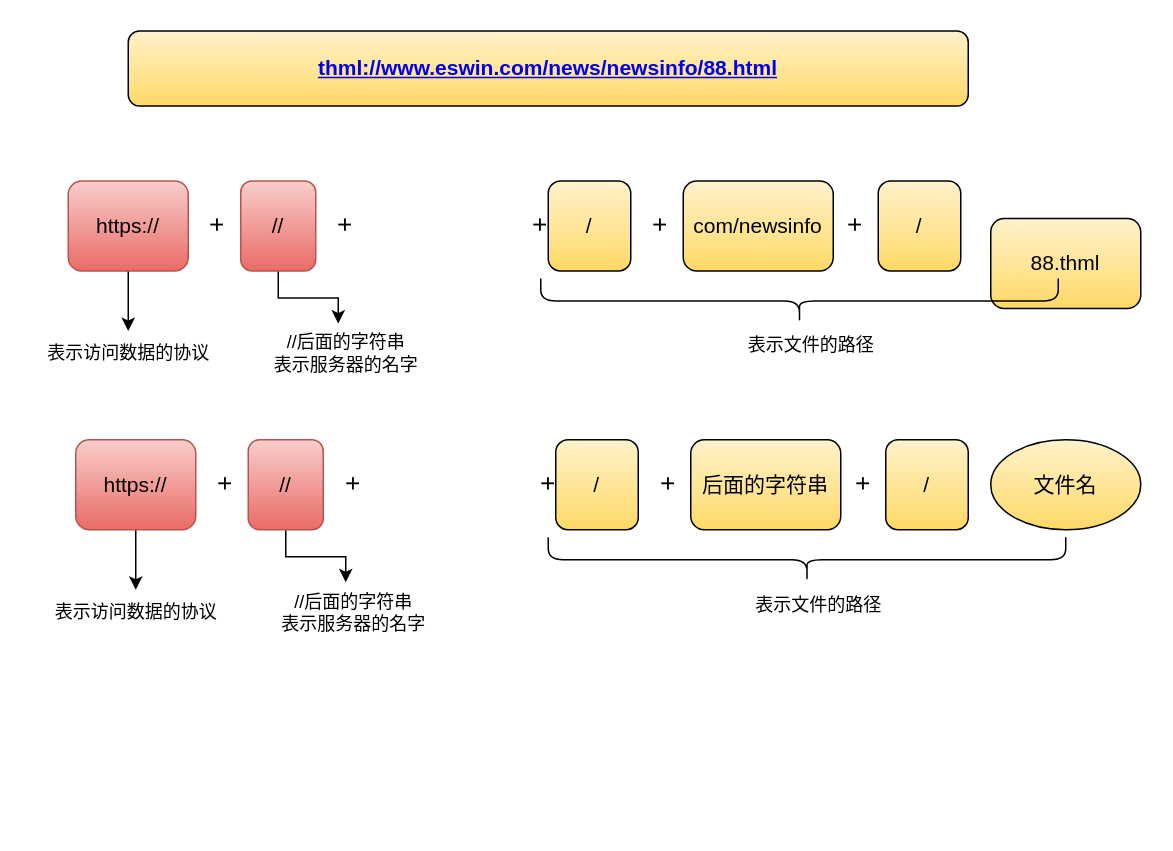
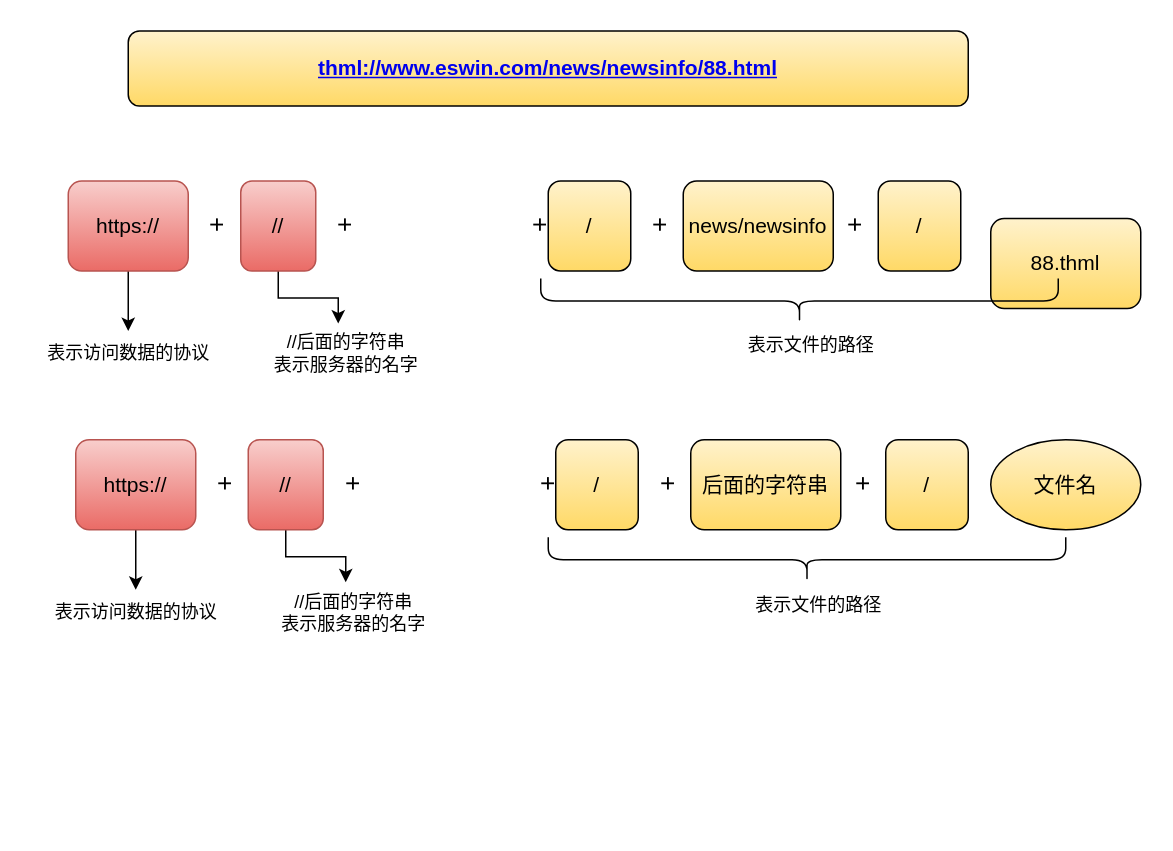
(758, 226) -> (758, 226)
